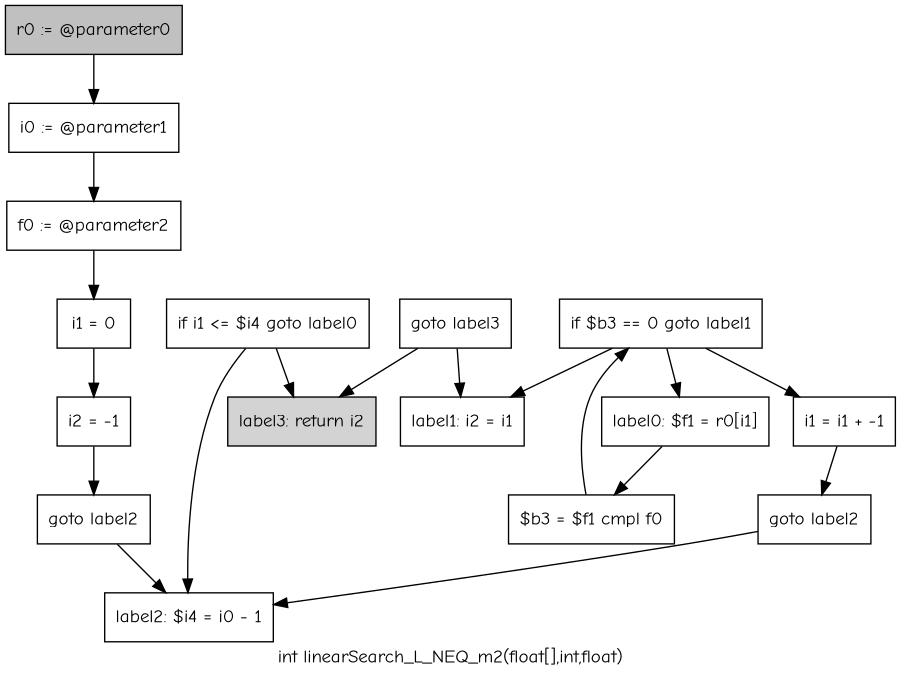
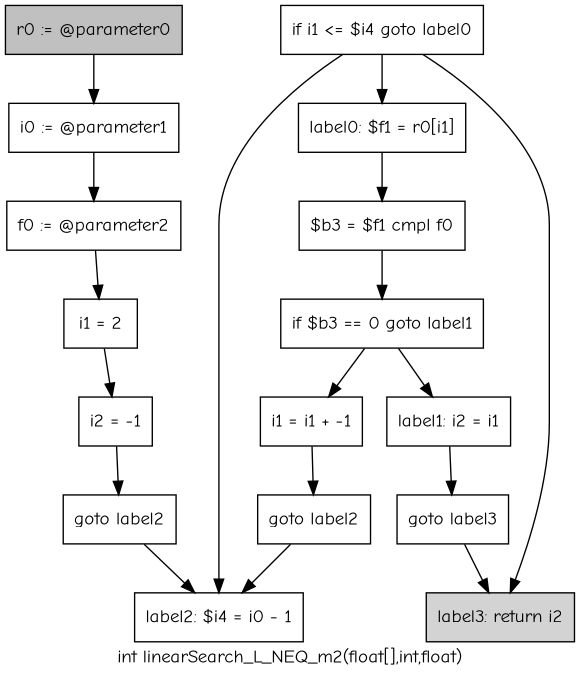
(94, 324) -> (101, 324)
(458, 366) -> (450, 464)
(671, 366) -> (382, 72)
